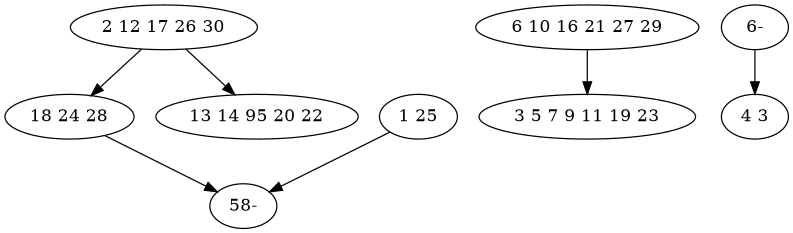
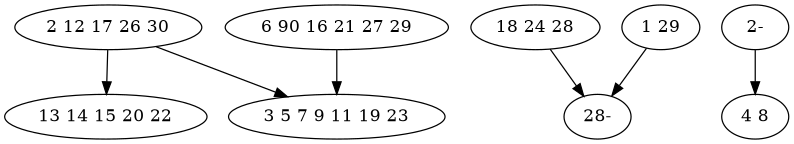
(587, 27) -> (337, 27)
(755, 27) -> (755, 27)
(121, 68) -> (216, 69)
(257, 117) -> (106, 117)
(418, 117) -> (661, 27)
(755, 117) -> (755, 117)
(243, 206) -> (598, 117)
